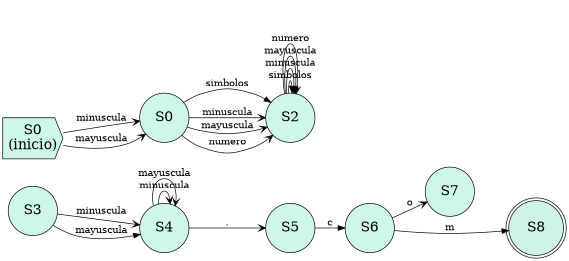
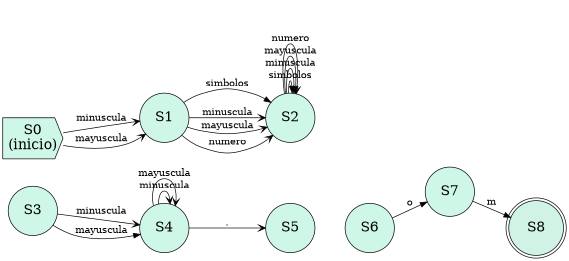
(164, 118) -> (164, 118)
(407, 211) -> (407, 211)
(327, 228) -> none
(448, 233) -> (489, 208)
